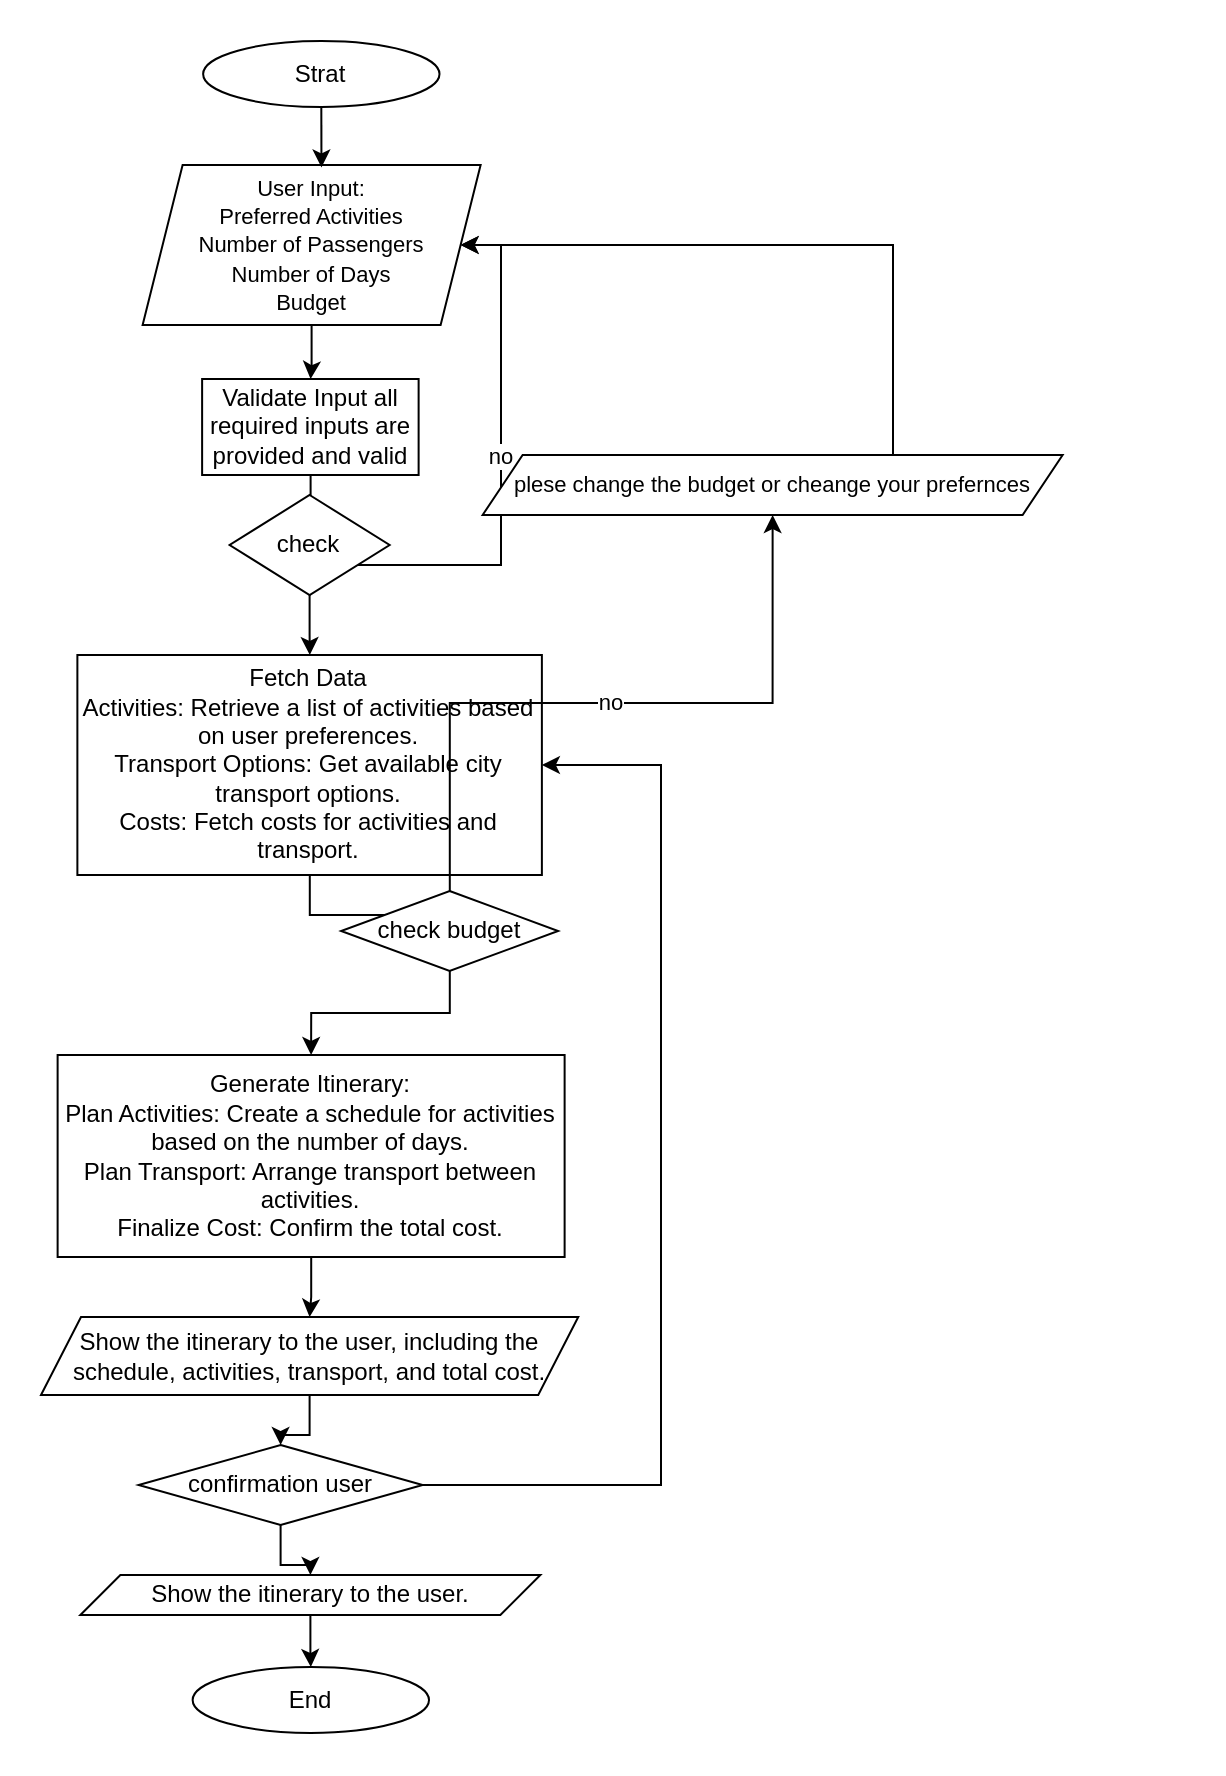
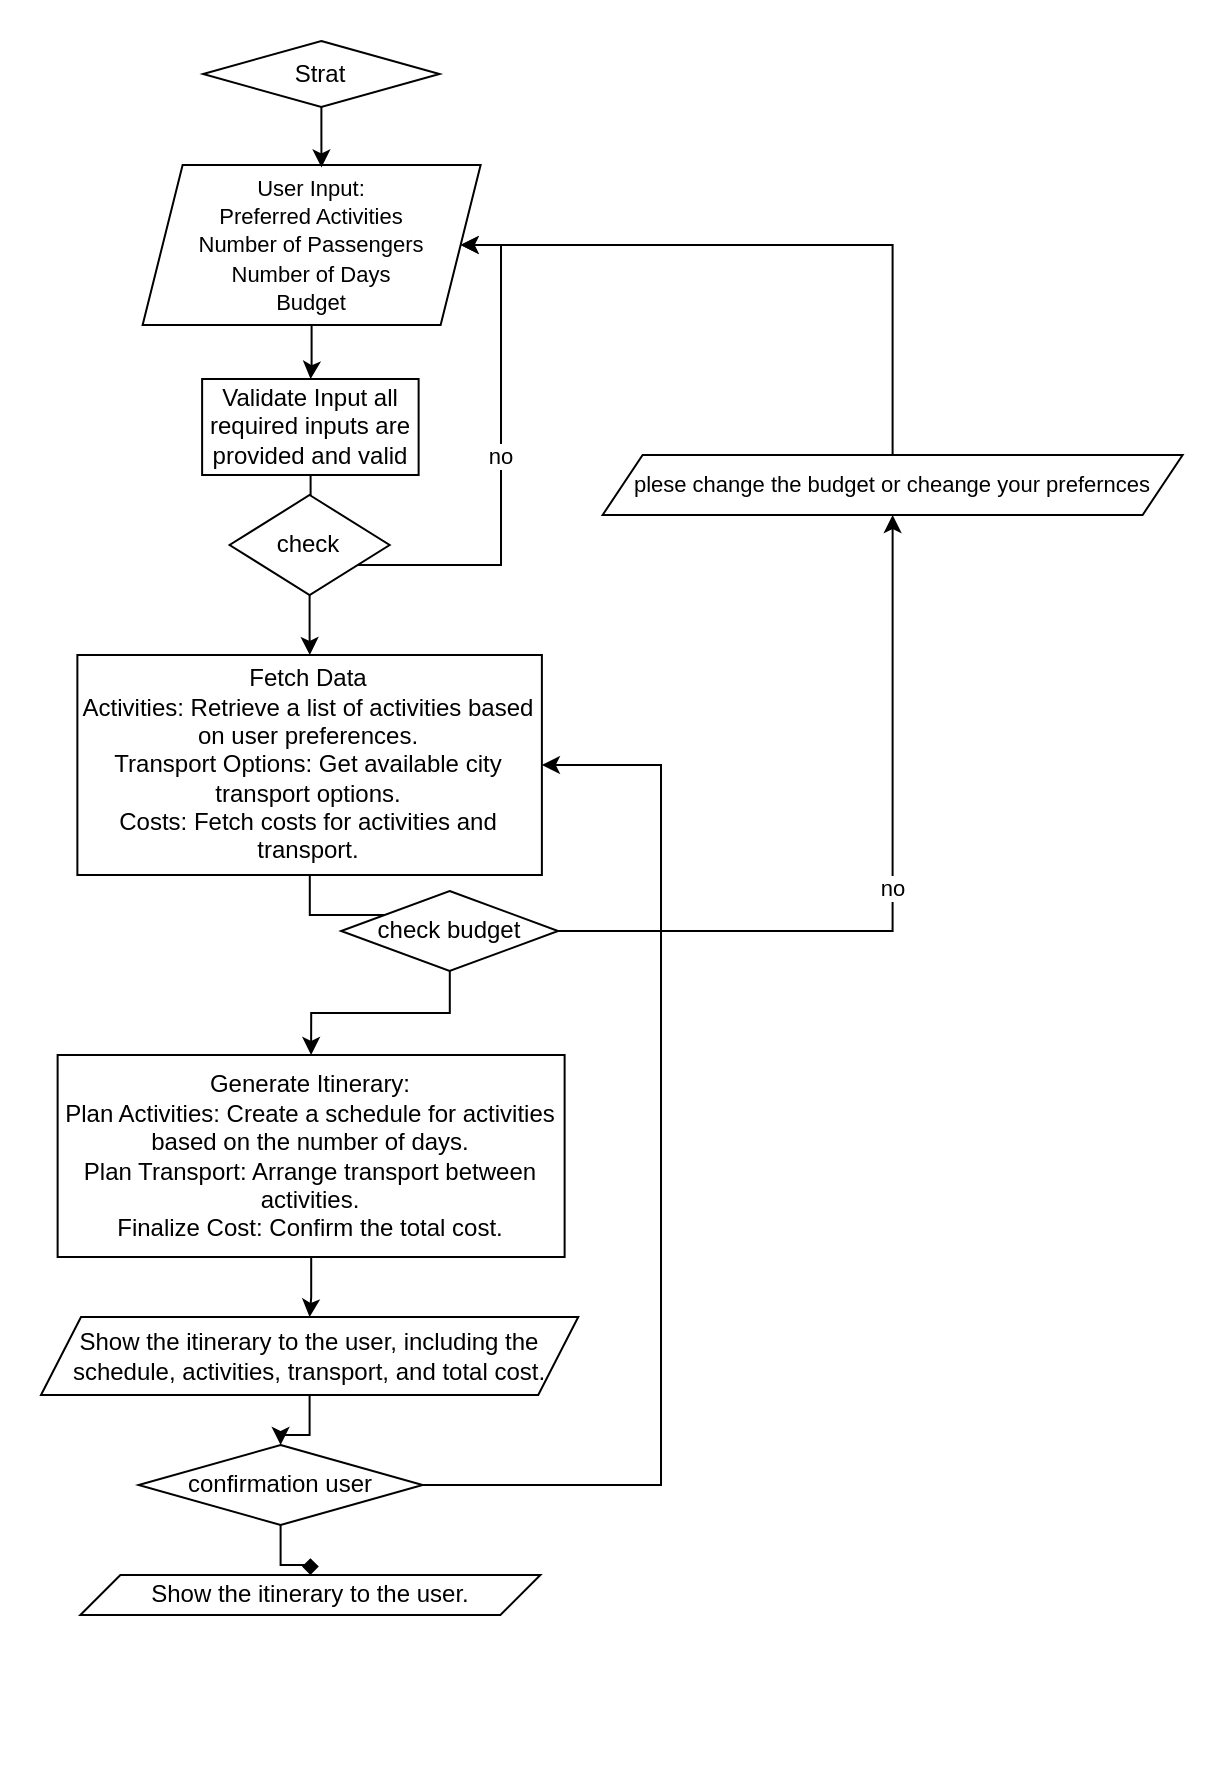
(321, 74) -> (321, 74)
(773, 485) -> (893, 485)
(306, 1565) -> (307, 1565)
(310, 1635) -> none
(311, 1700) -> none
